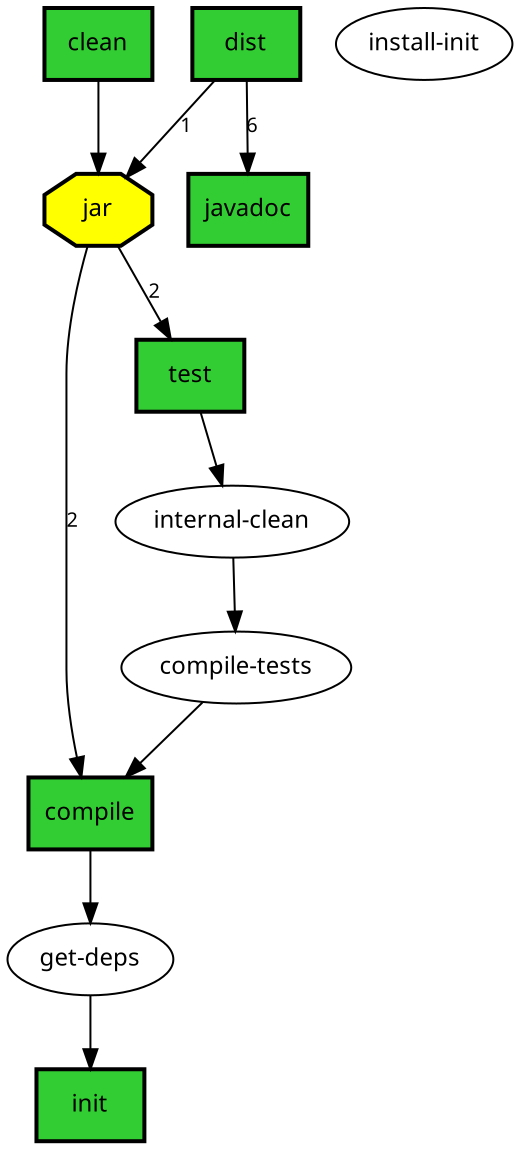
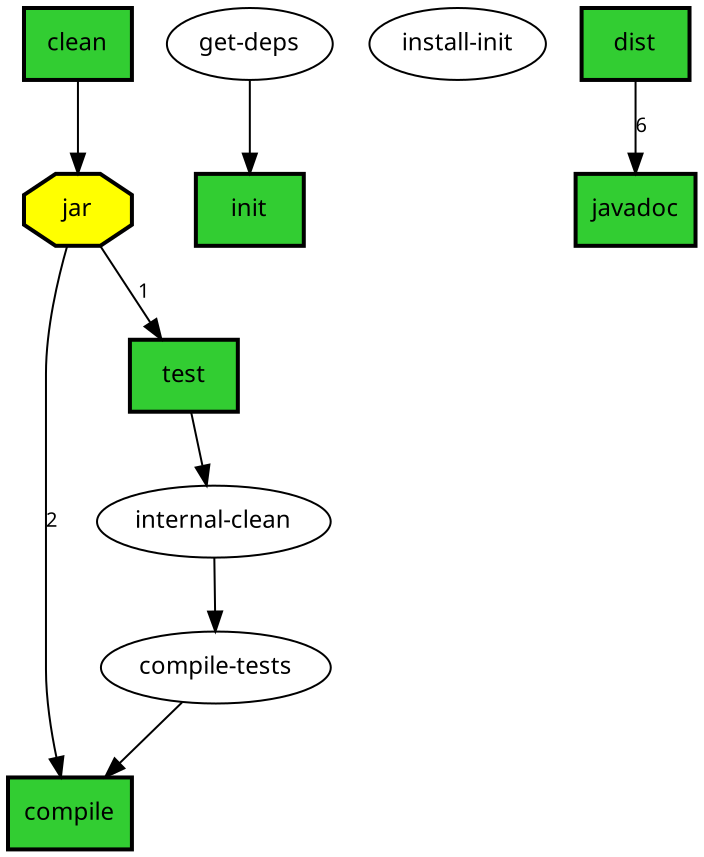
(178, 121) -> none
(155, 293) -> (145, 293)
(90, 877) -> none
